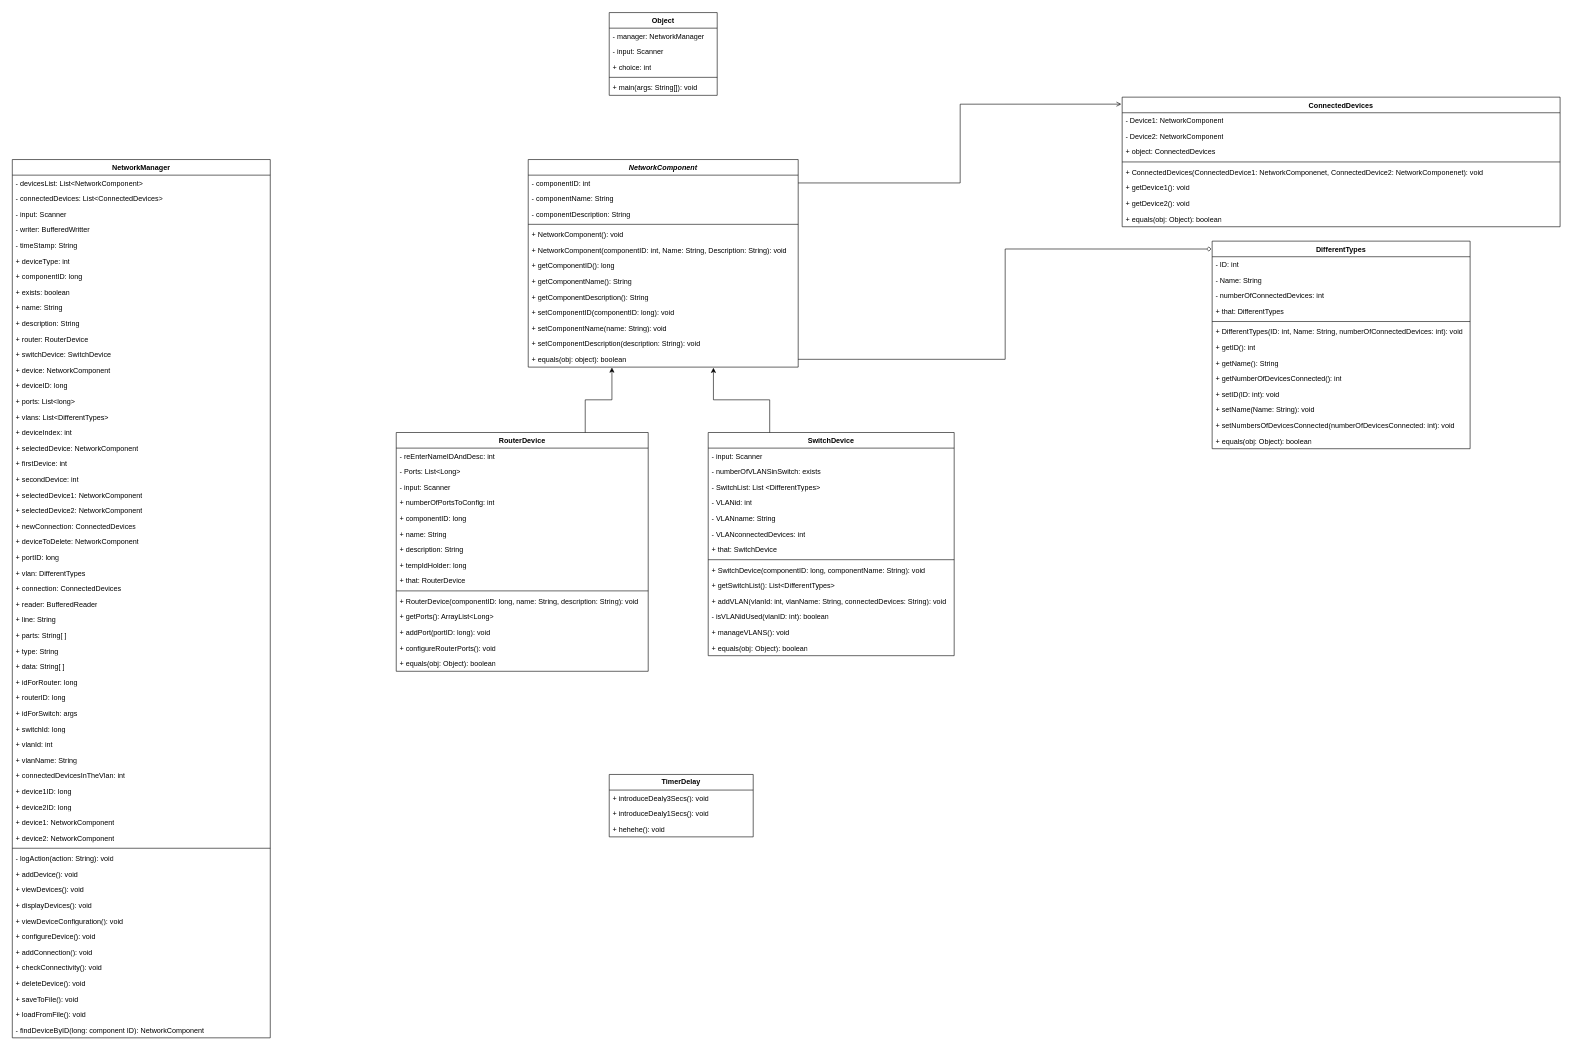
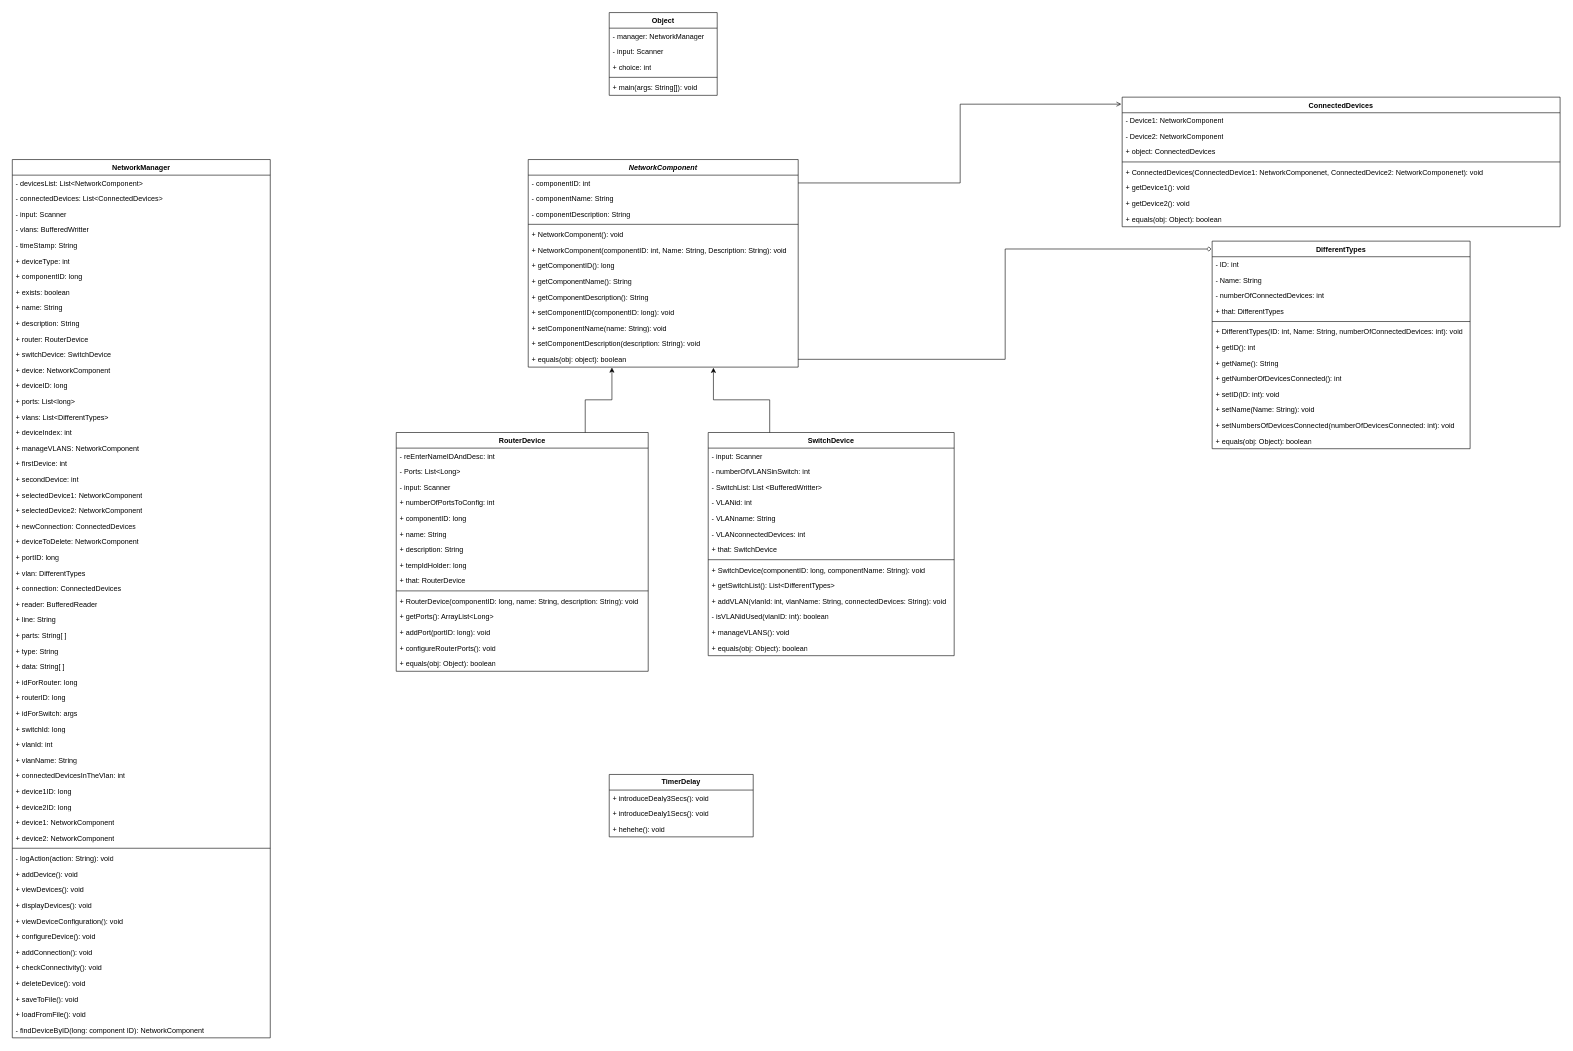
(62, 230) -> (60, 230)
(80, 449) -> (76, 449)
(769, 472) -> (763, 472)
(775, 488) -> (777, 488)
